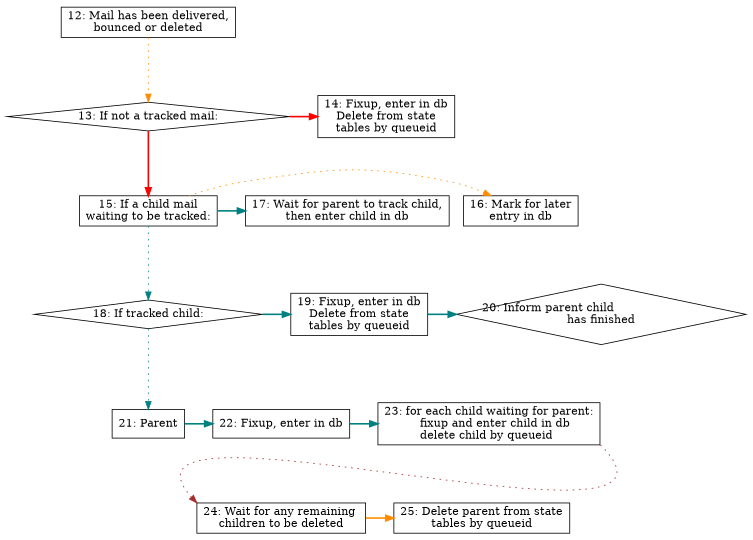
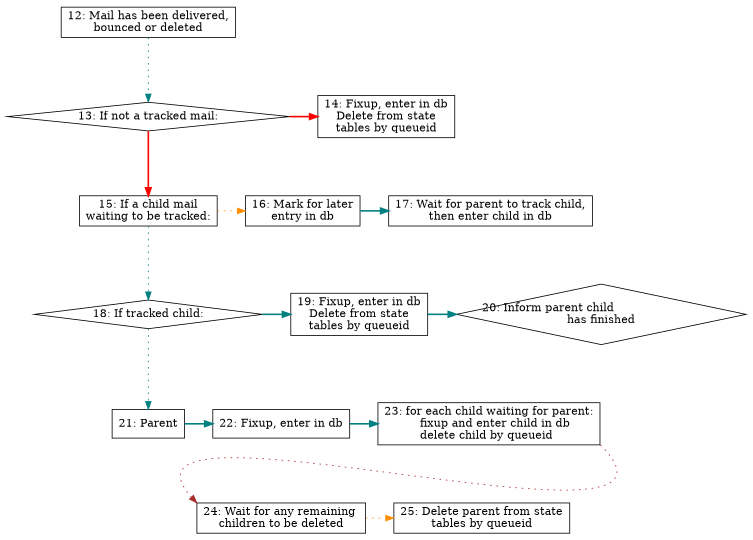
(148, 66) -> (148, 66)
(227, 211) -> (370, 211)
(376, 518) -> (376, 518)
